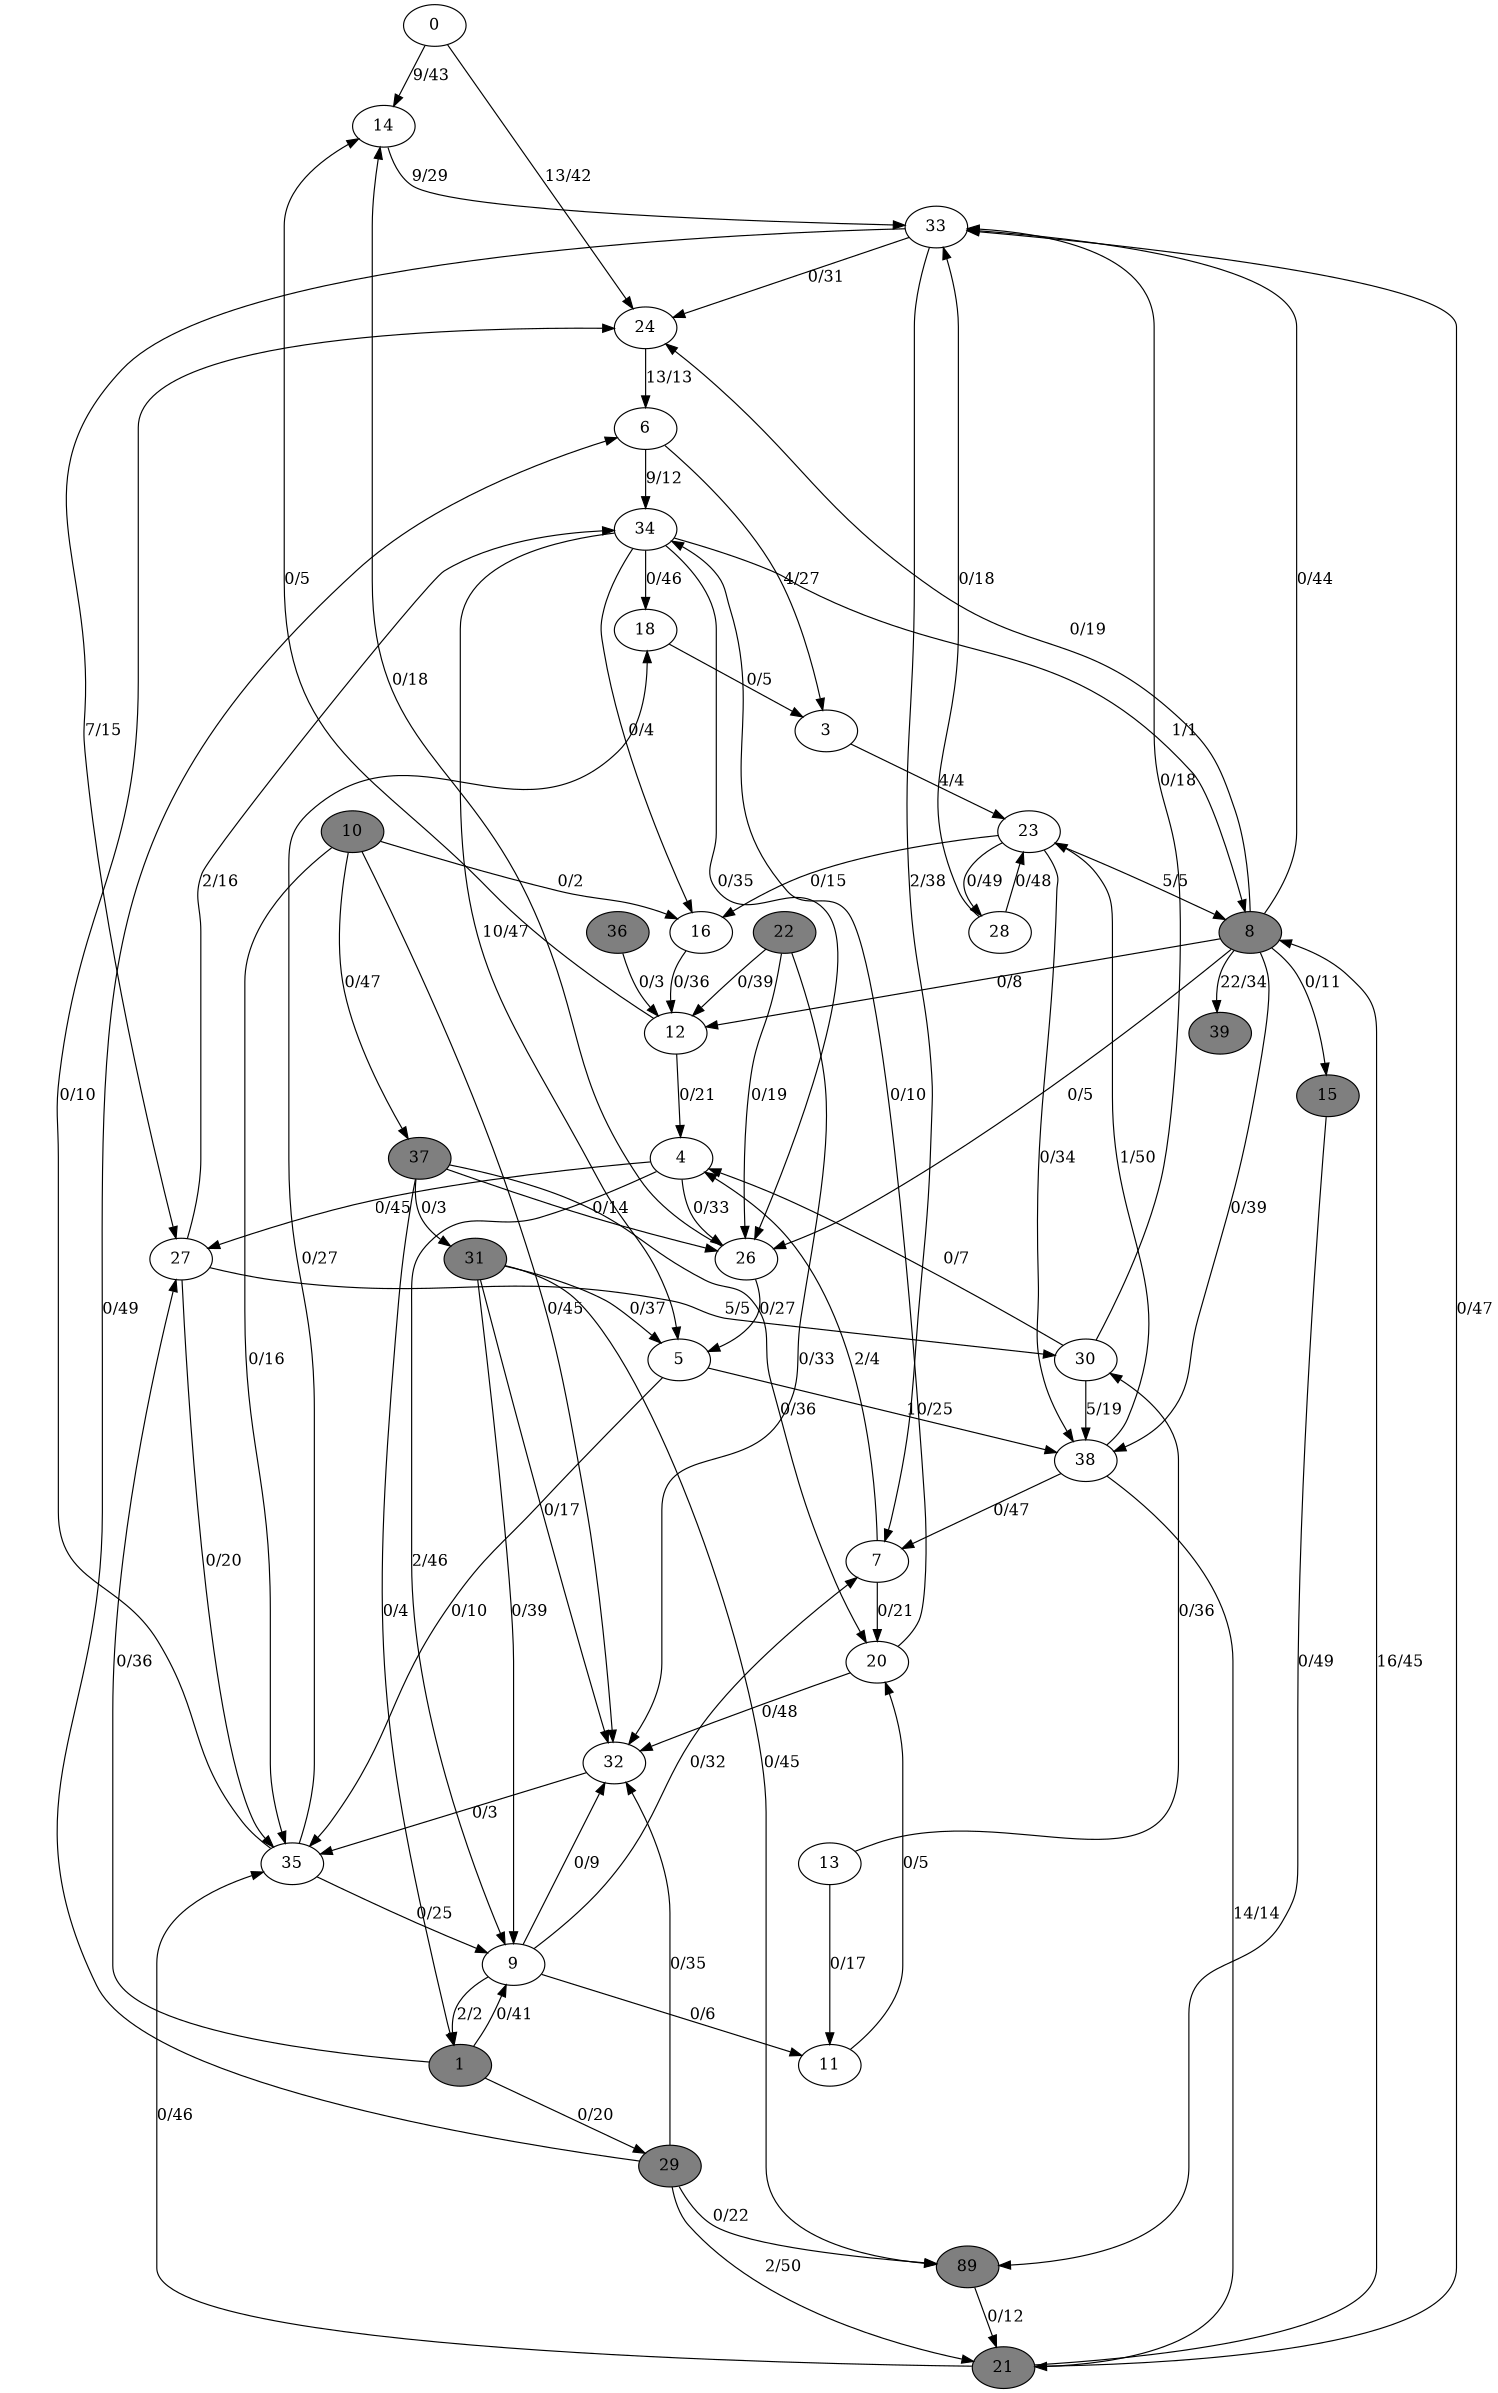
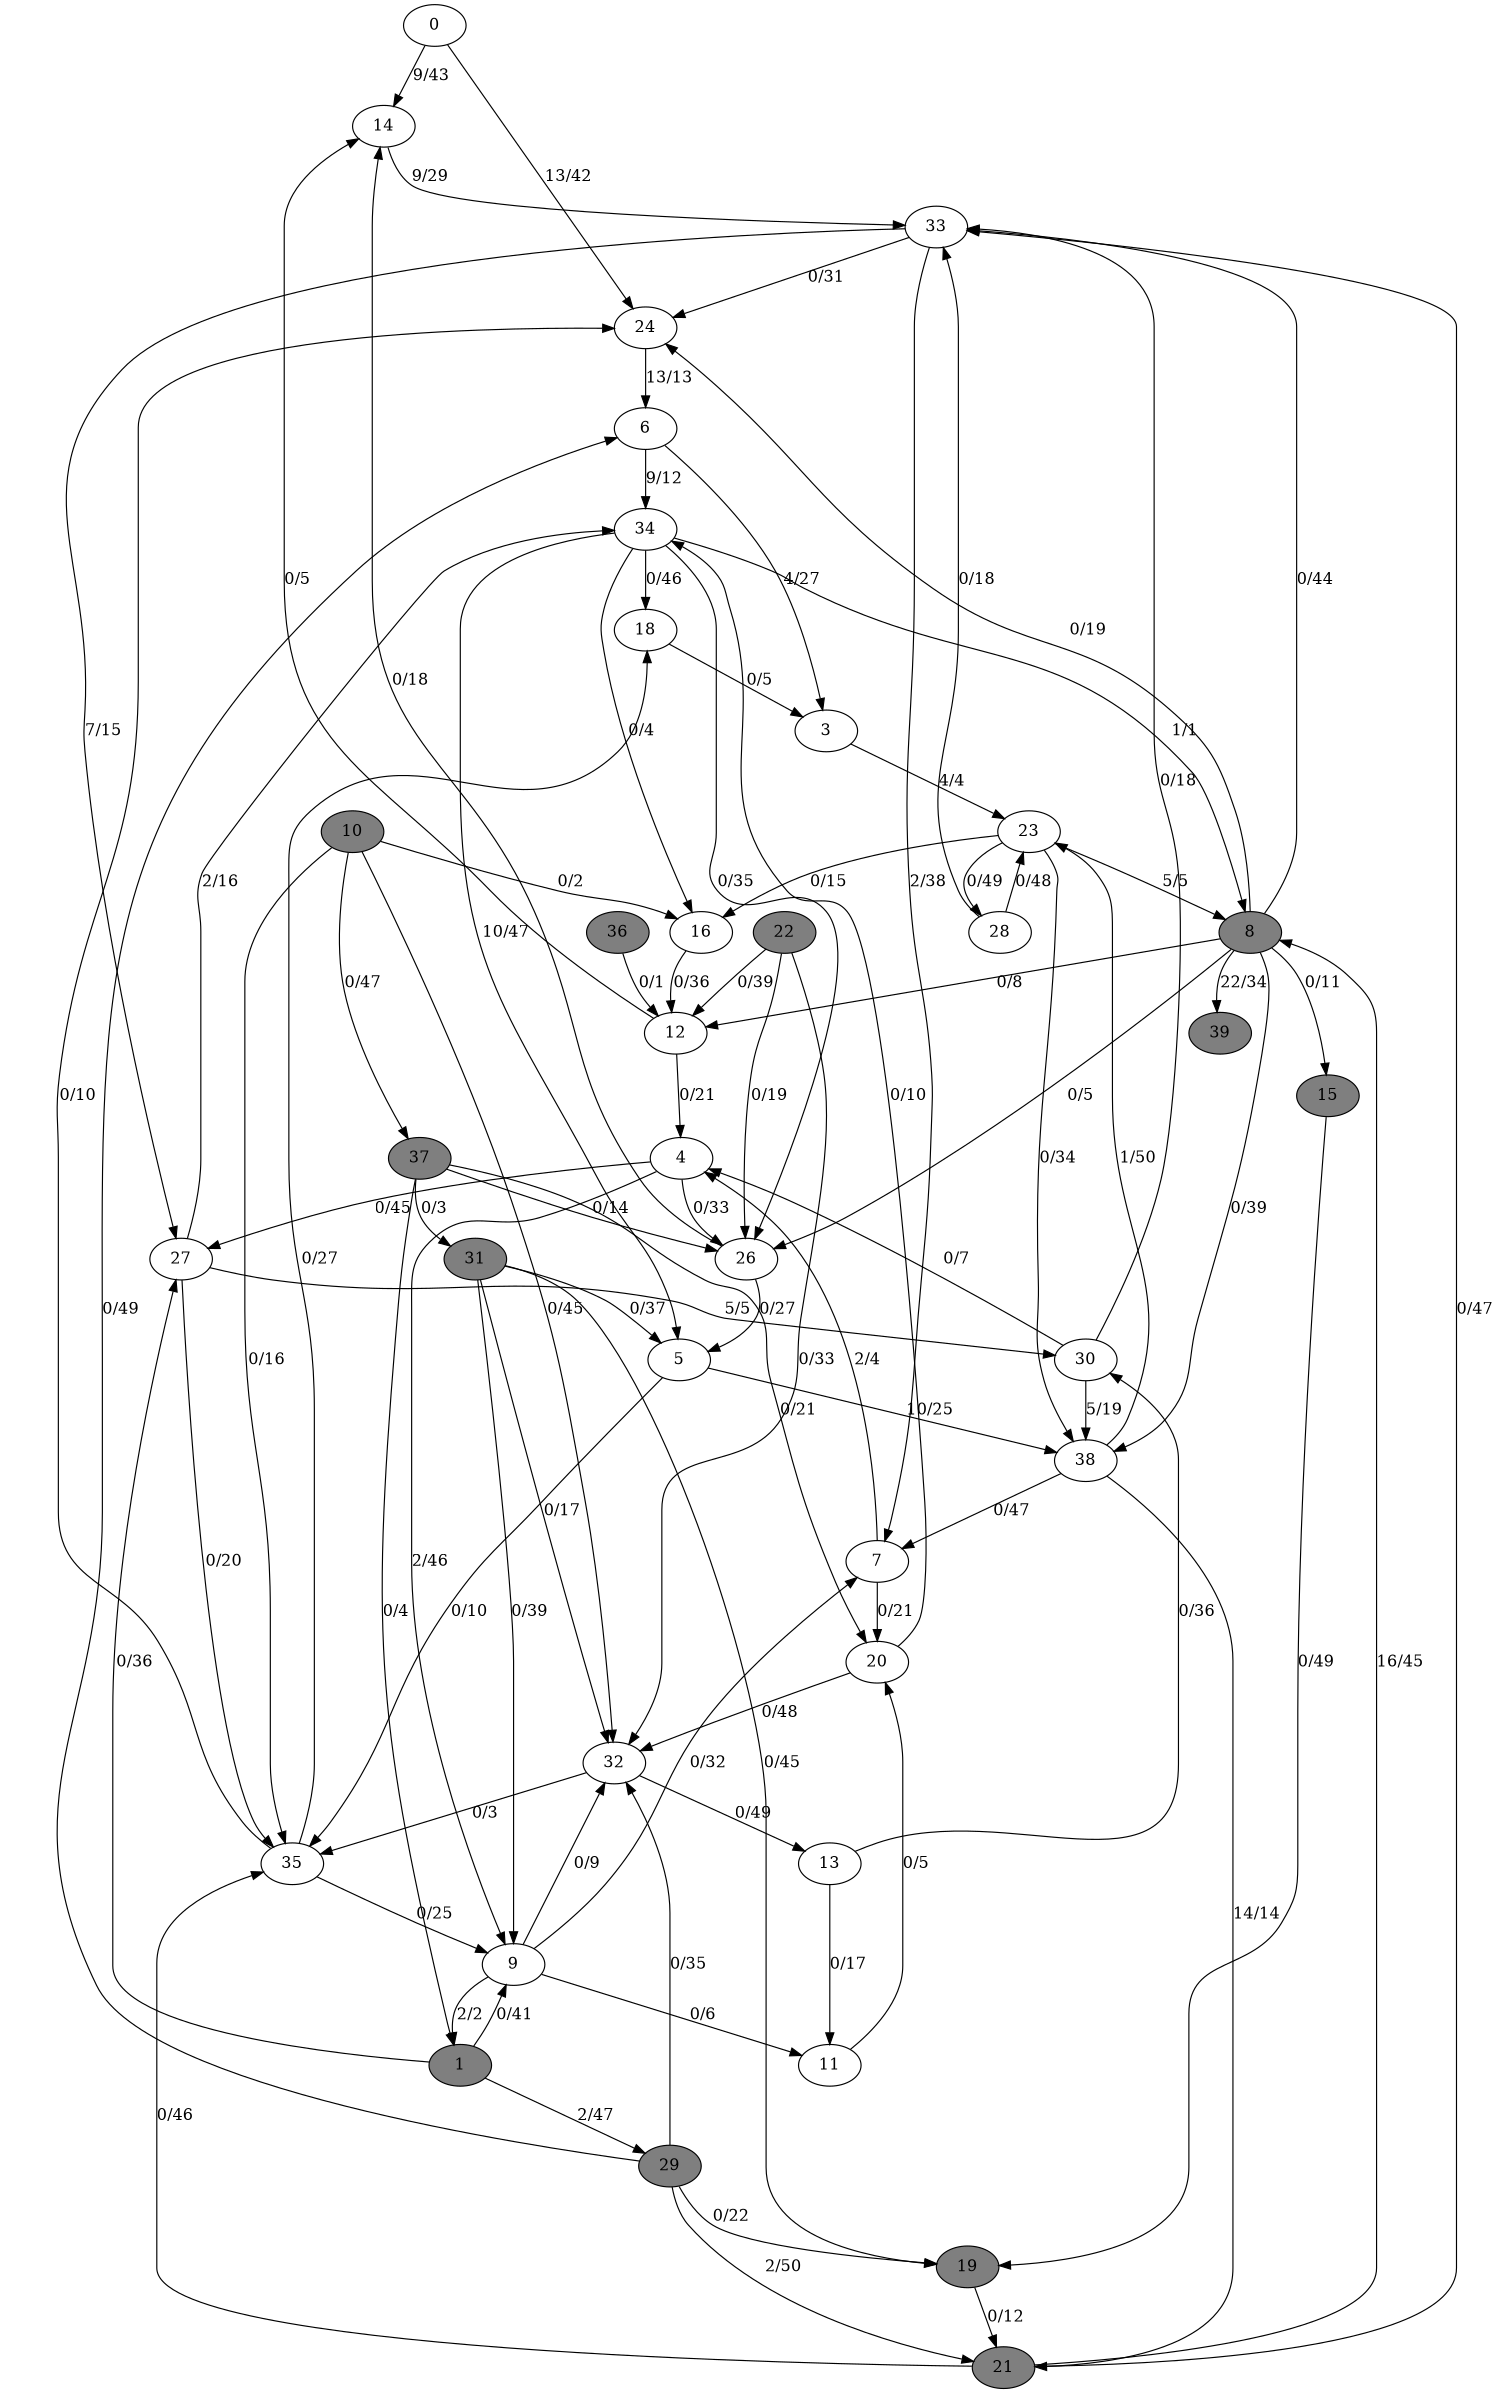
(652, 983) -> (652, 983)
(799, 1410) -> (799, 1410)
none -> (717, 1811)
(596, 2116) -> (596, 2116)
(968, 2267) -> (968, 2267)
